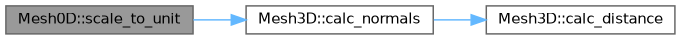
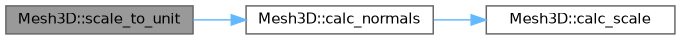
(99, 20) -> (99, 20)
(581, 20) -> (581, 20)
